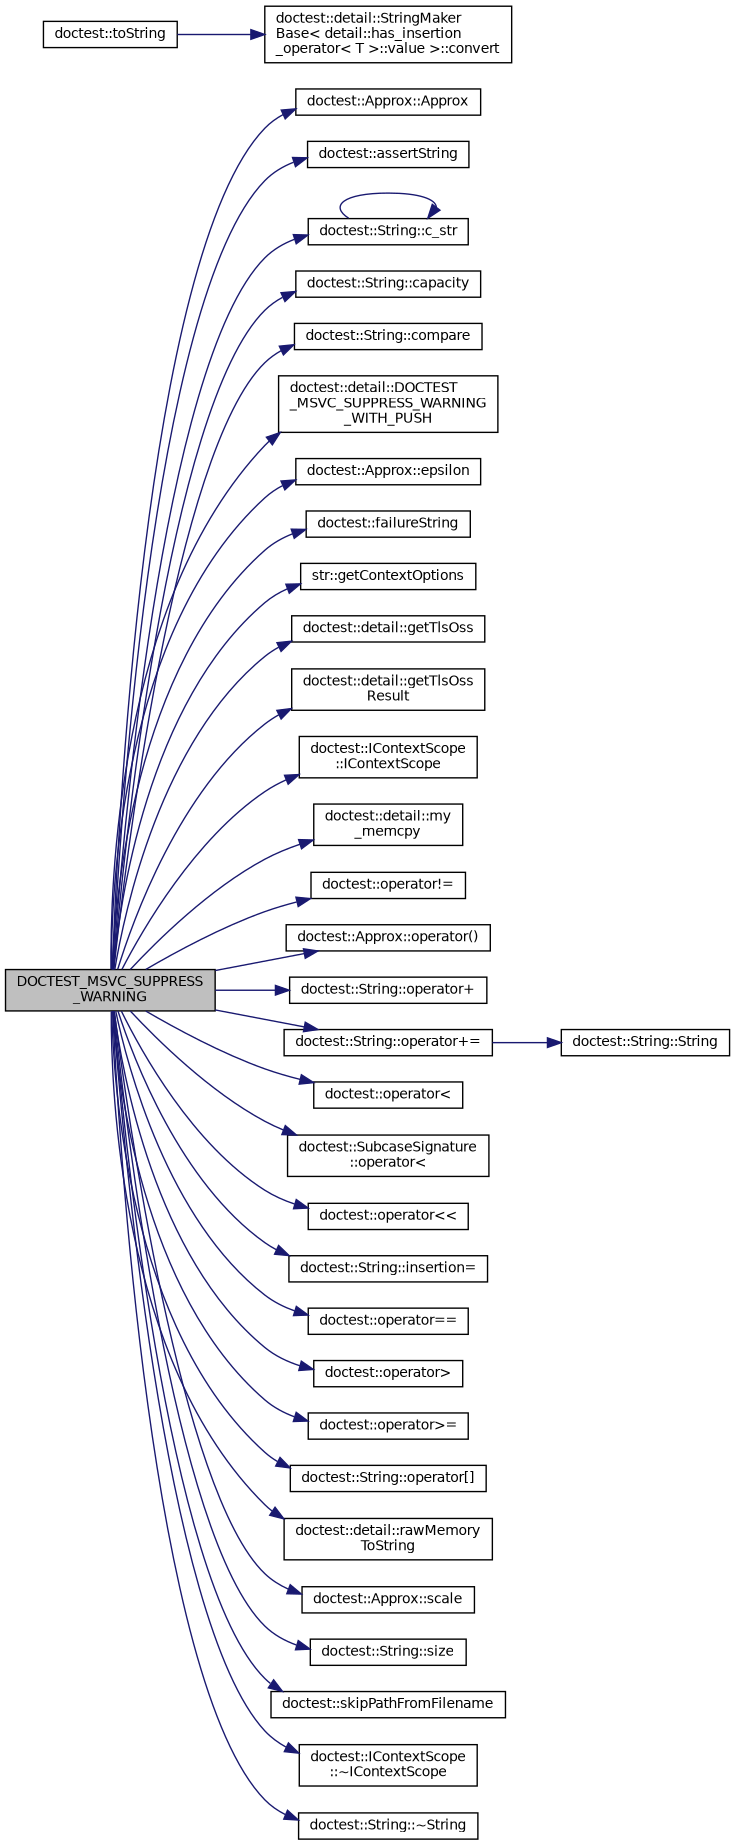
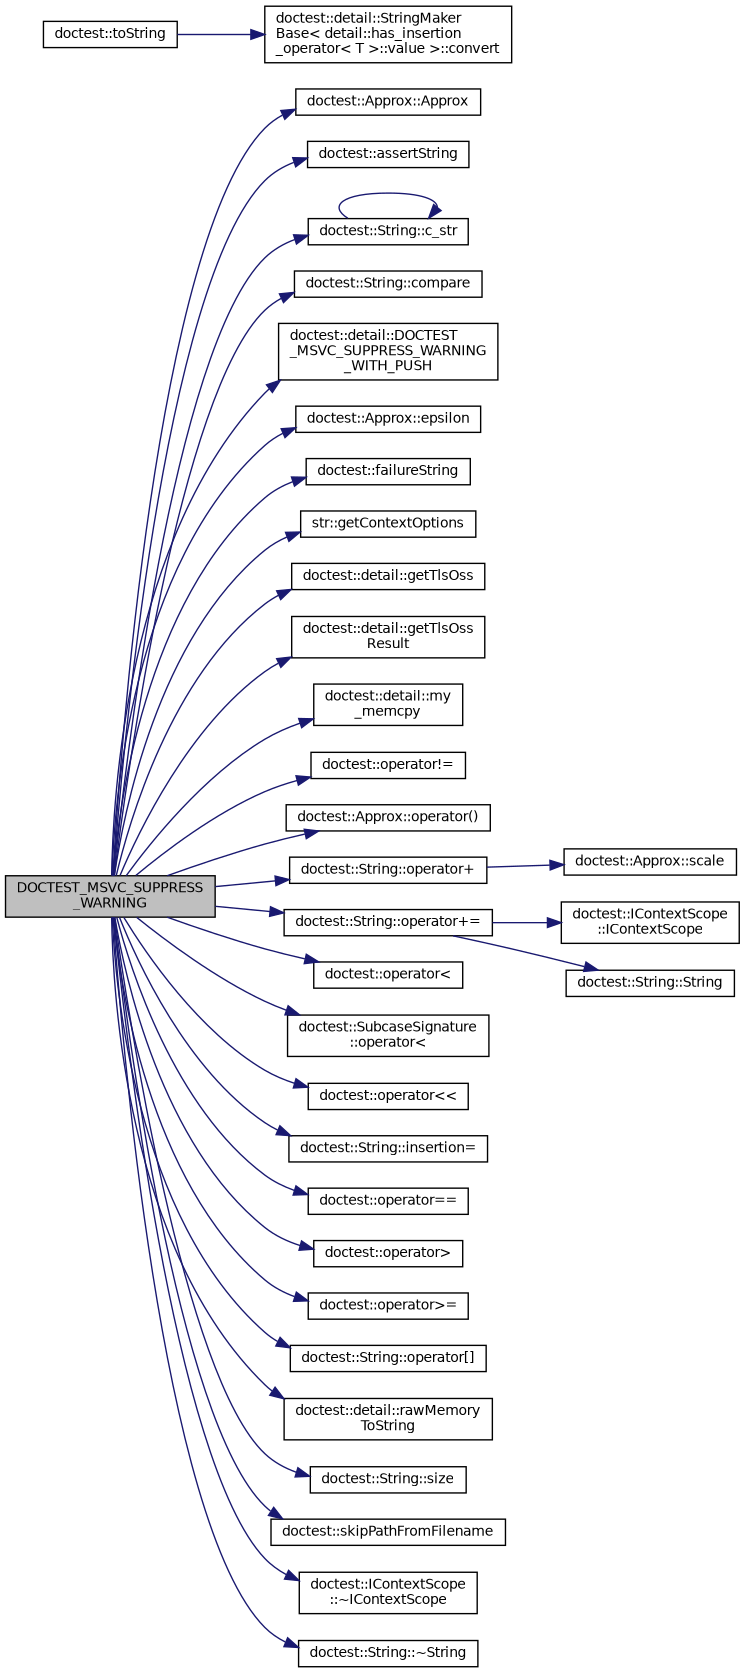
(388, 284) -> none
(191, 862) -> (520, 923)
(198, 1434) -> (518, 866)
